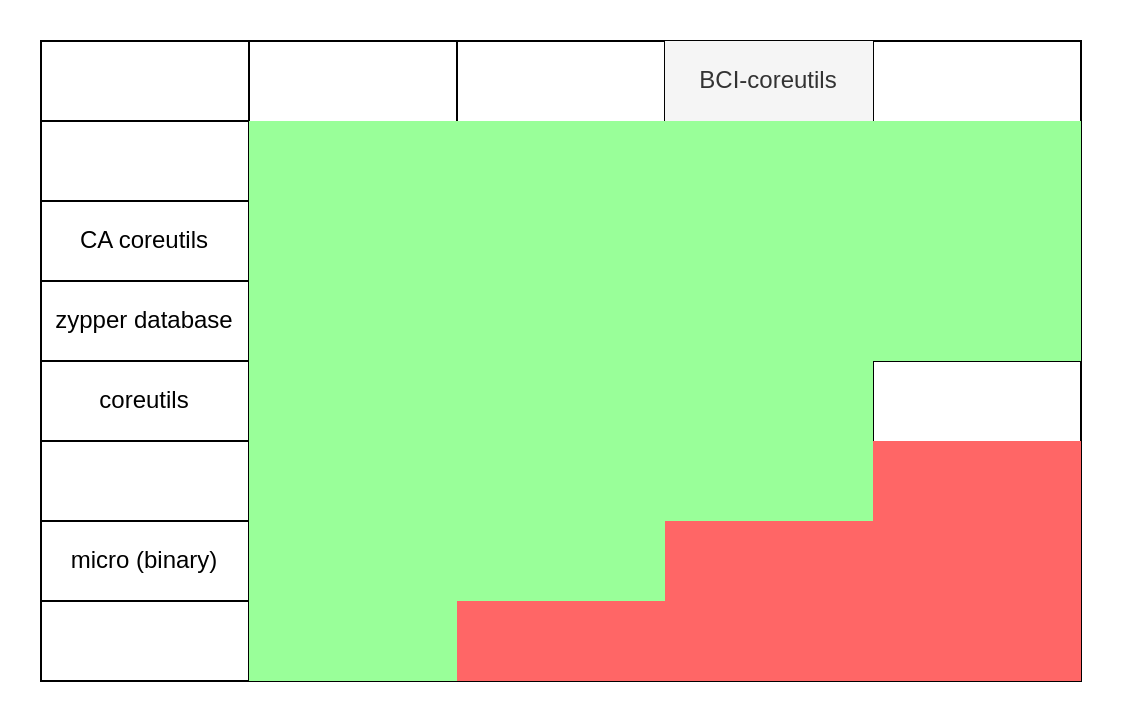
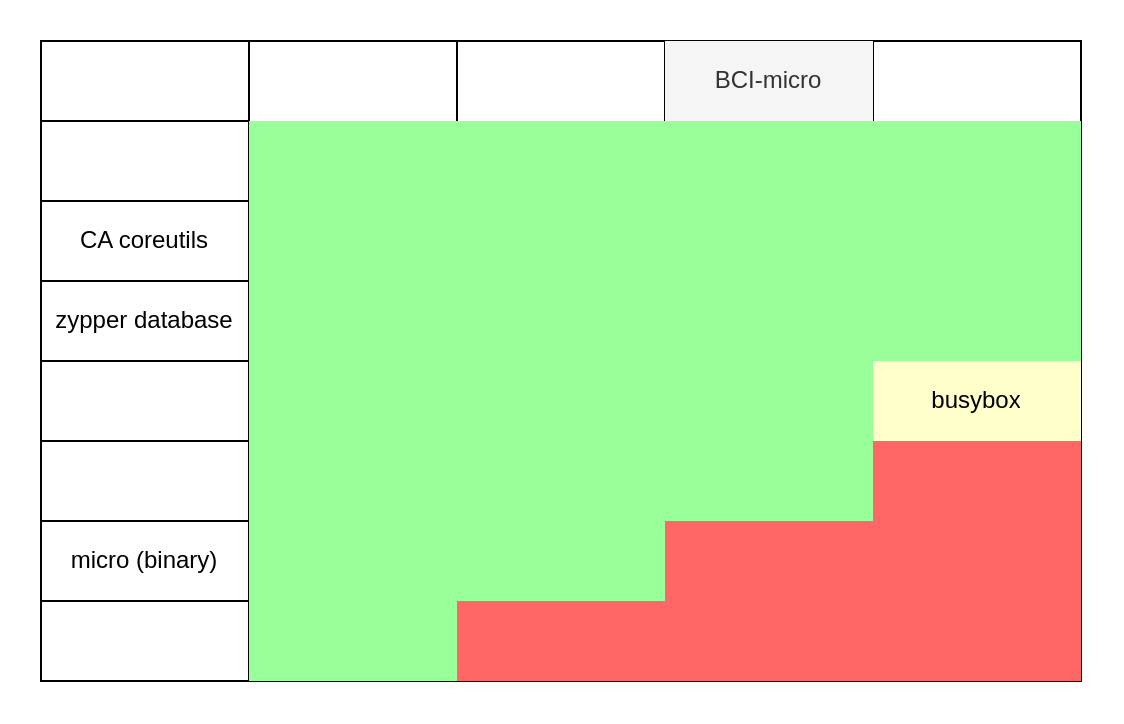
(769, 81) -> (769, 81)
(145, 401) -> none
none -> (977, 401)
